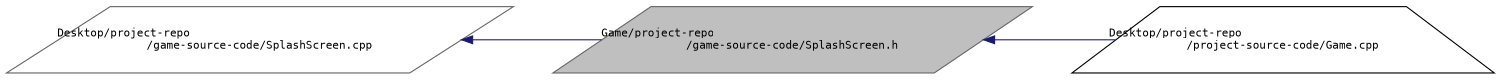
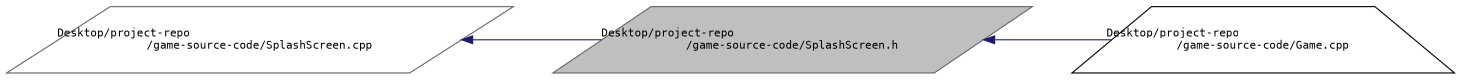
(793, 40) -> (793, 40)
(1283, 40) -> (1263, 40)
